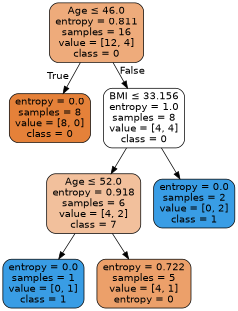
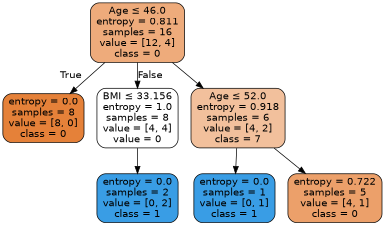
(144, 139) -> (138, 139)
(121, 158) -> (185, 73)
(144, 299) -> (335, 214)
